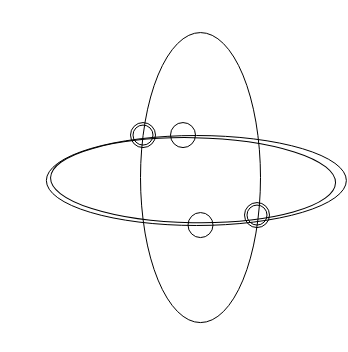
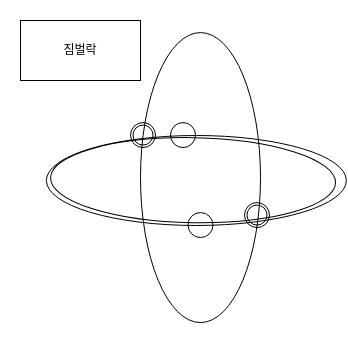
none -> (81, 51)
